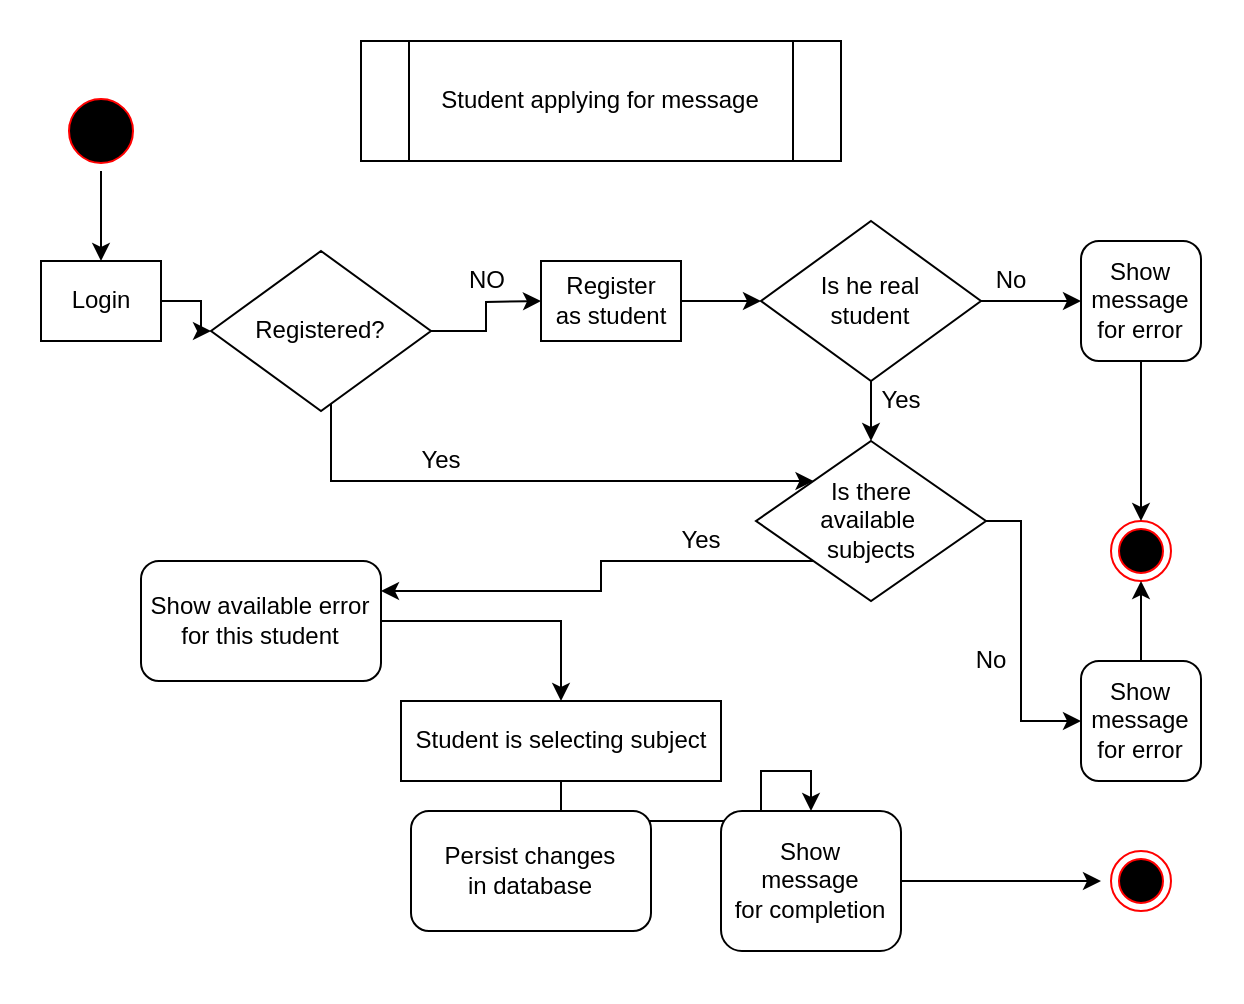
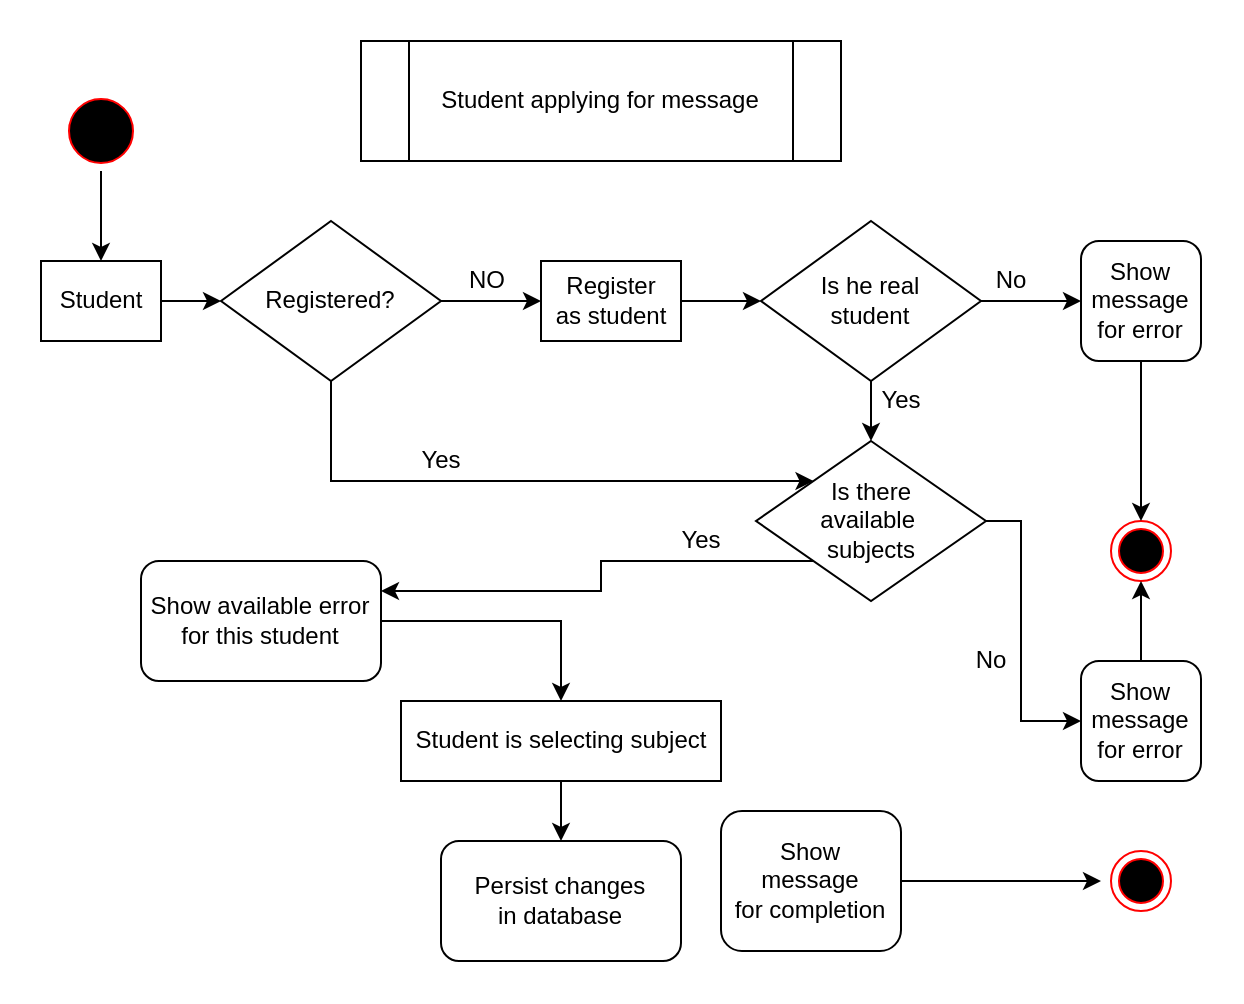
(102, 301) -> (102, 301)
(321, 331) -> (331, 301)
(779, 771) -> none
(531, 871) -> (561, 901)
